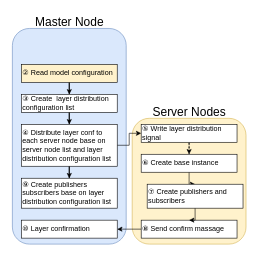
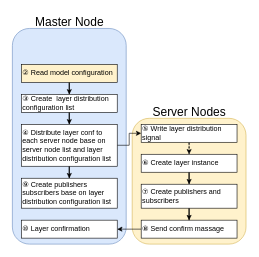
(184, 164) -> (185, 164)
(195, 197) -> (189, 197)
